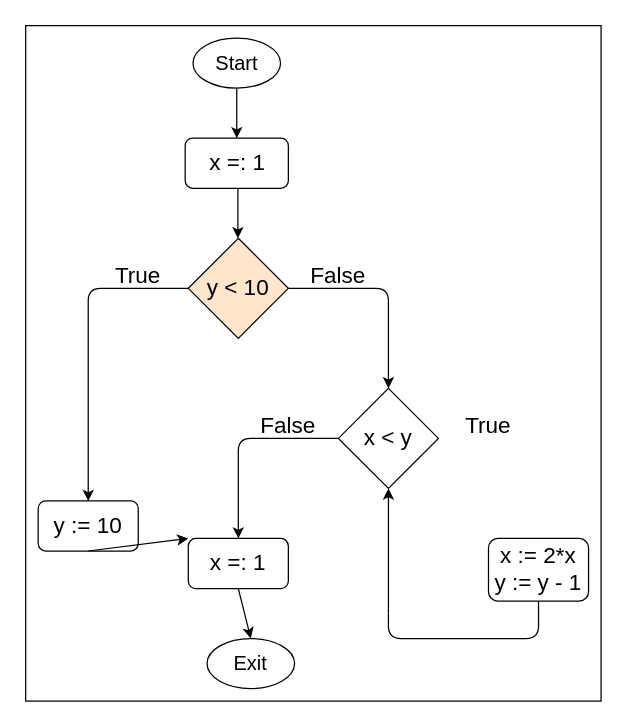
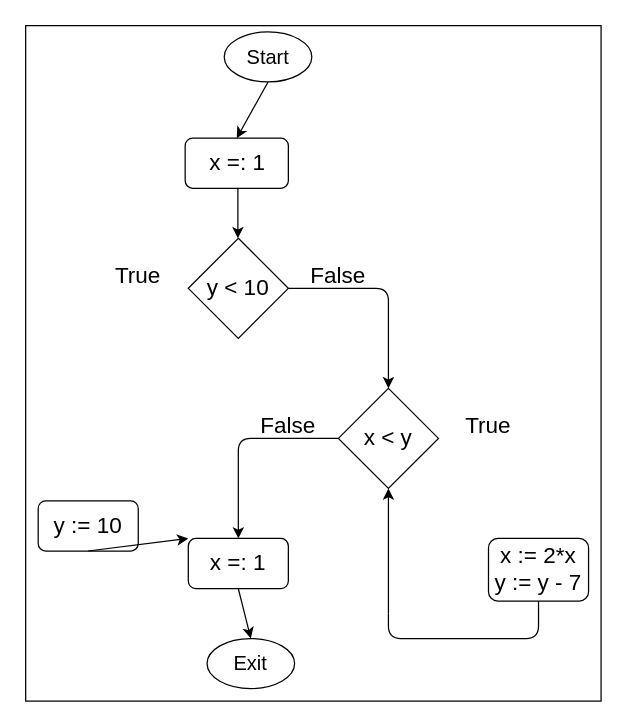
(237, 63) -> (268, 57)
(238, 288) -> (238, 288)
(88, 346) -> none
(538, 569) -> (538, 569)
